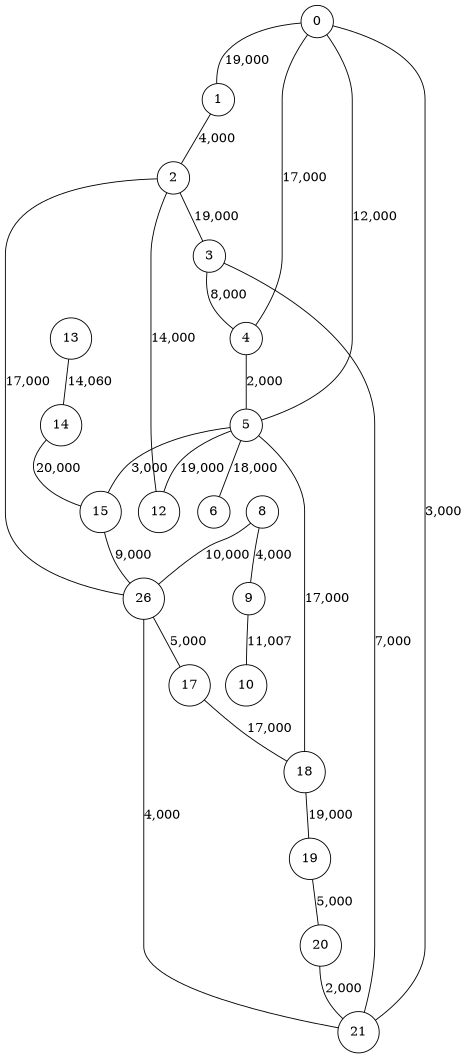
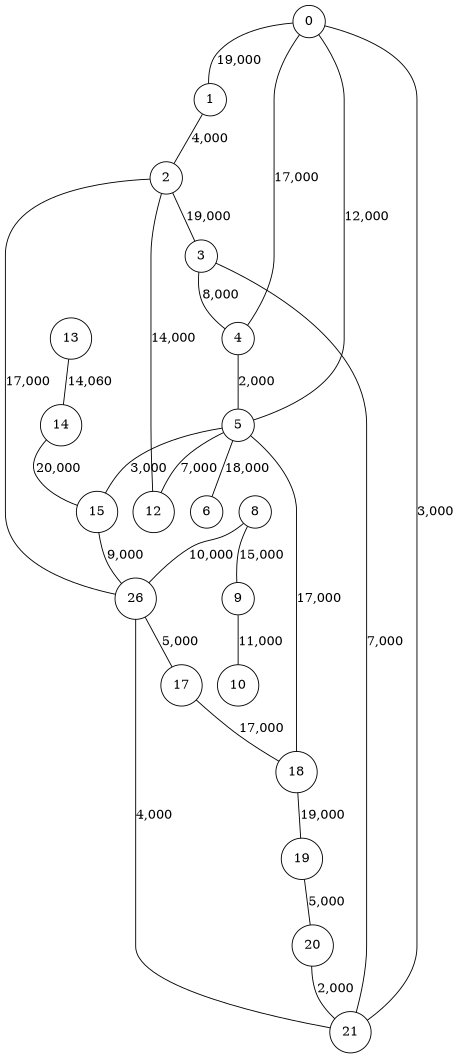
(202, 469) -> (199, 469)
(274, 555) -> (261, 555)
(270, 642) -> (261, 642)
